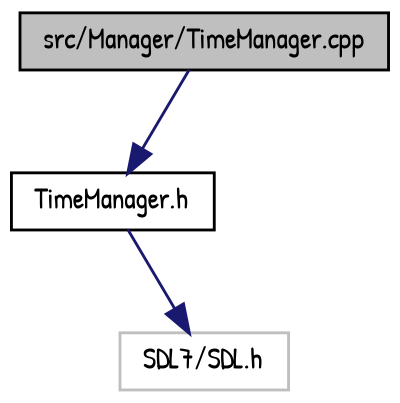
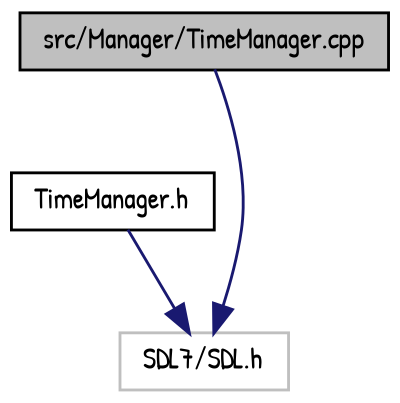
(166, 109) -> (243, 187)
